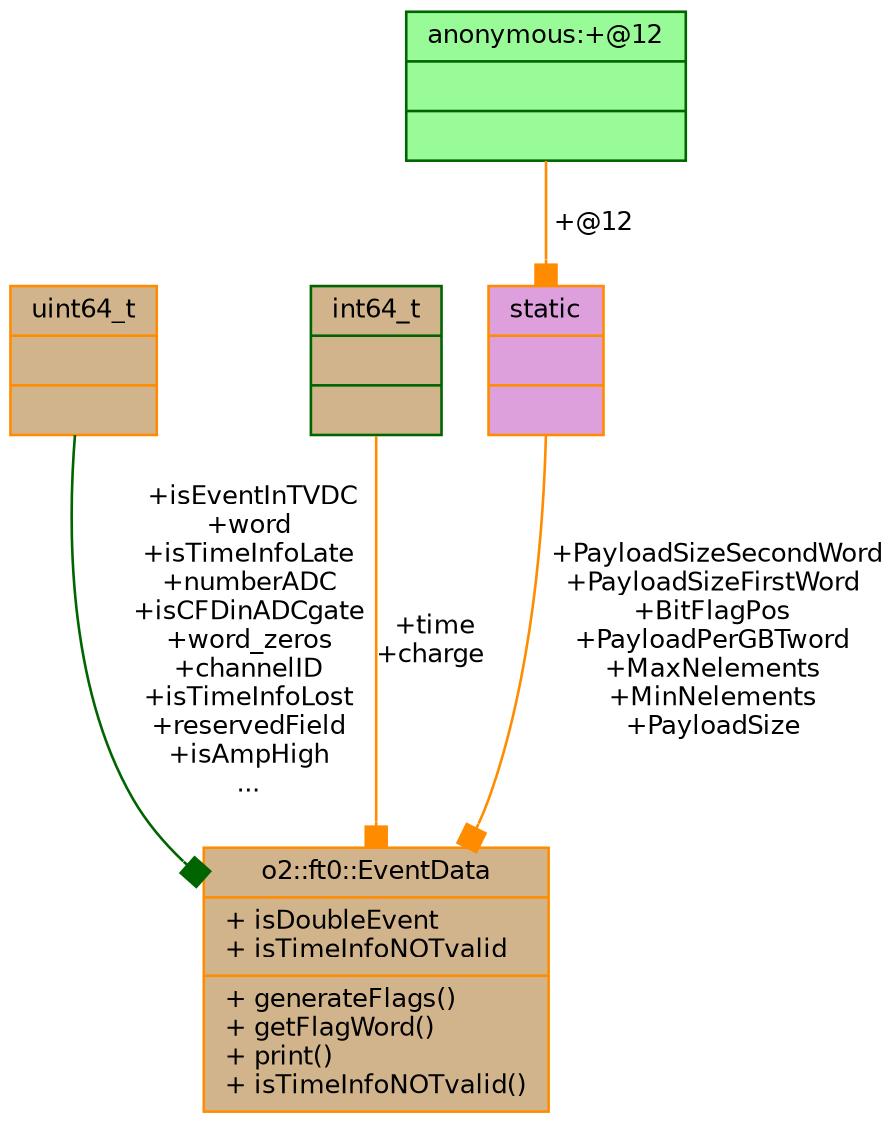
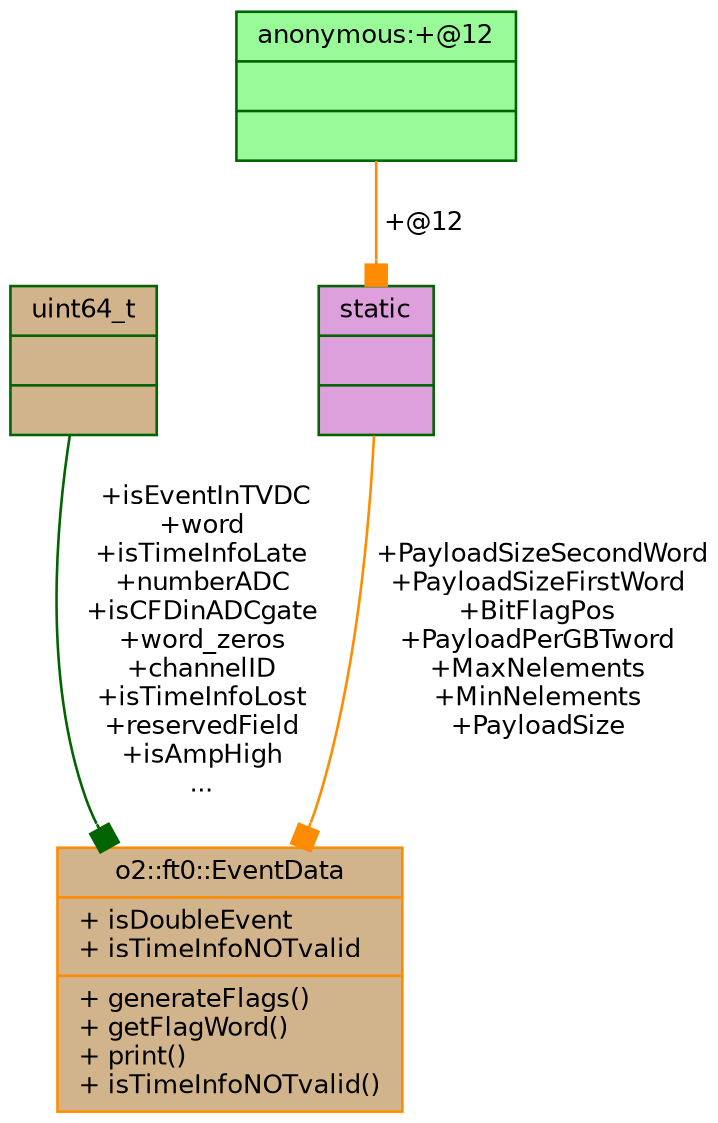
(84, 361) -> (84, 361)
(376, 361) -> none
(546, 361) -> (376, 361)
